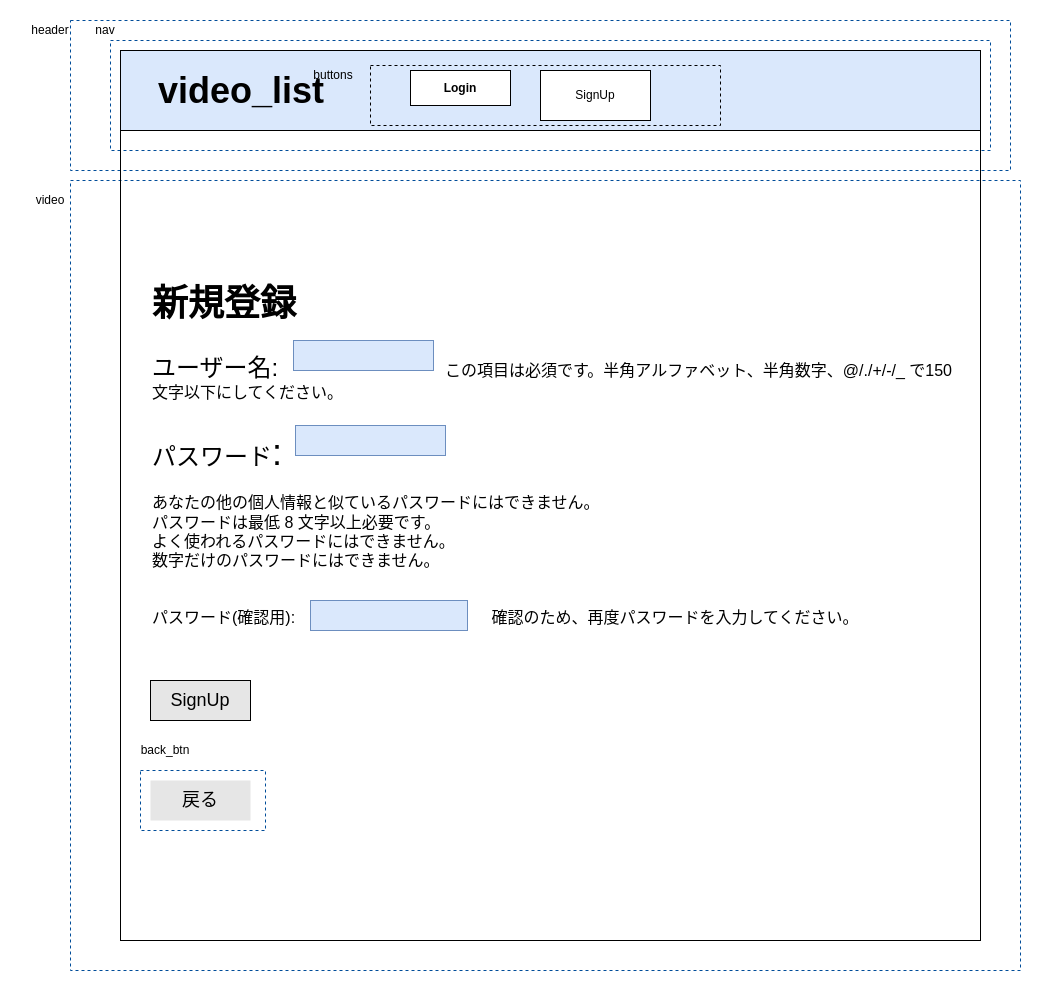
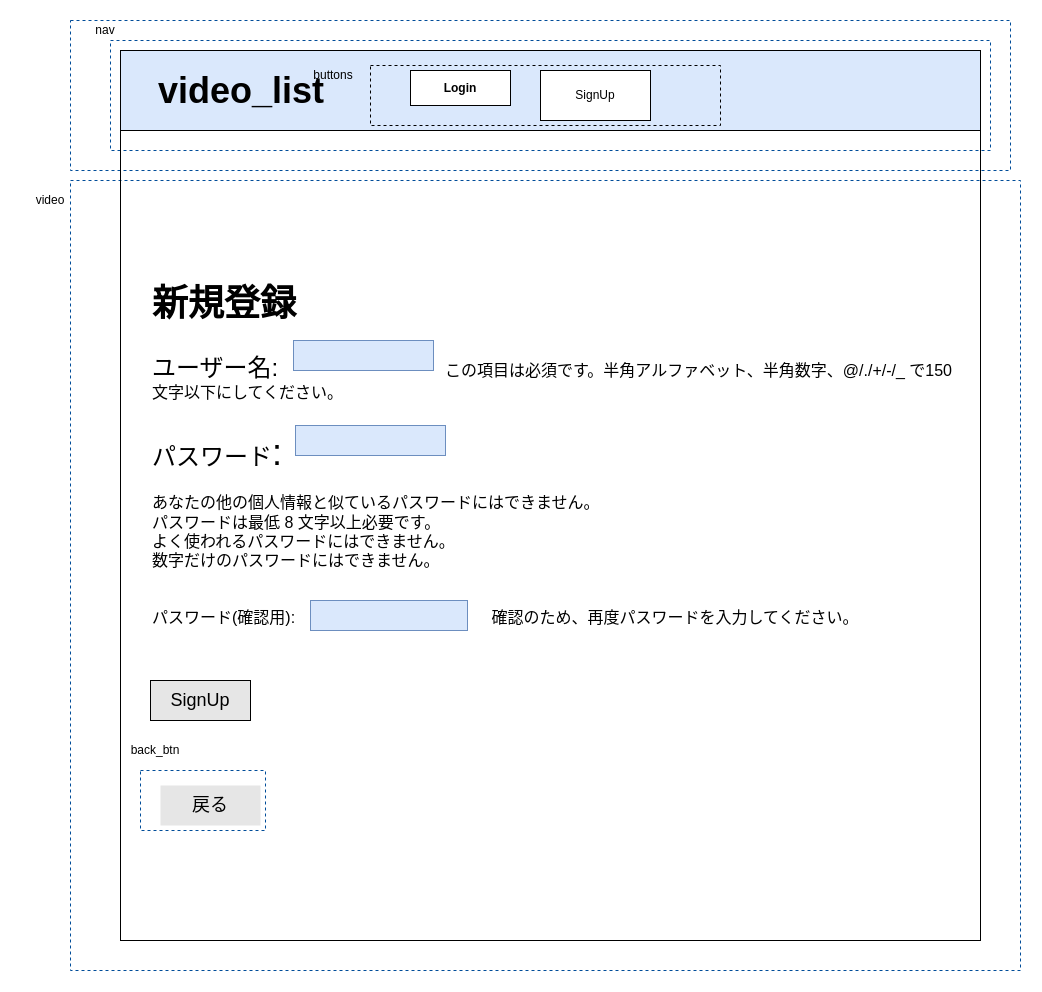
(51, 31) -> none
(166, 751) -> (156, 751)
(201, 801) -> (211, 806)
